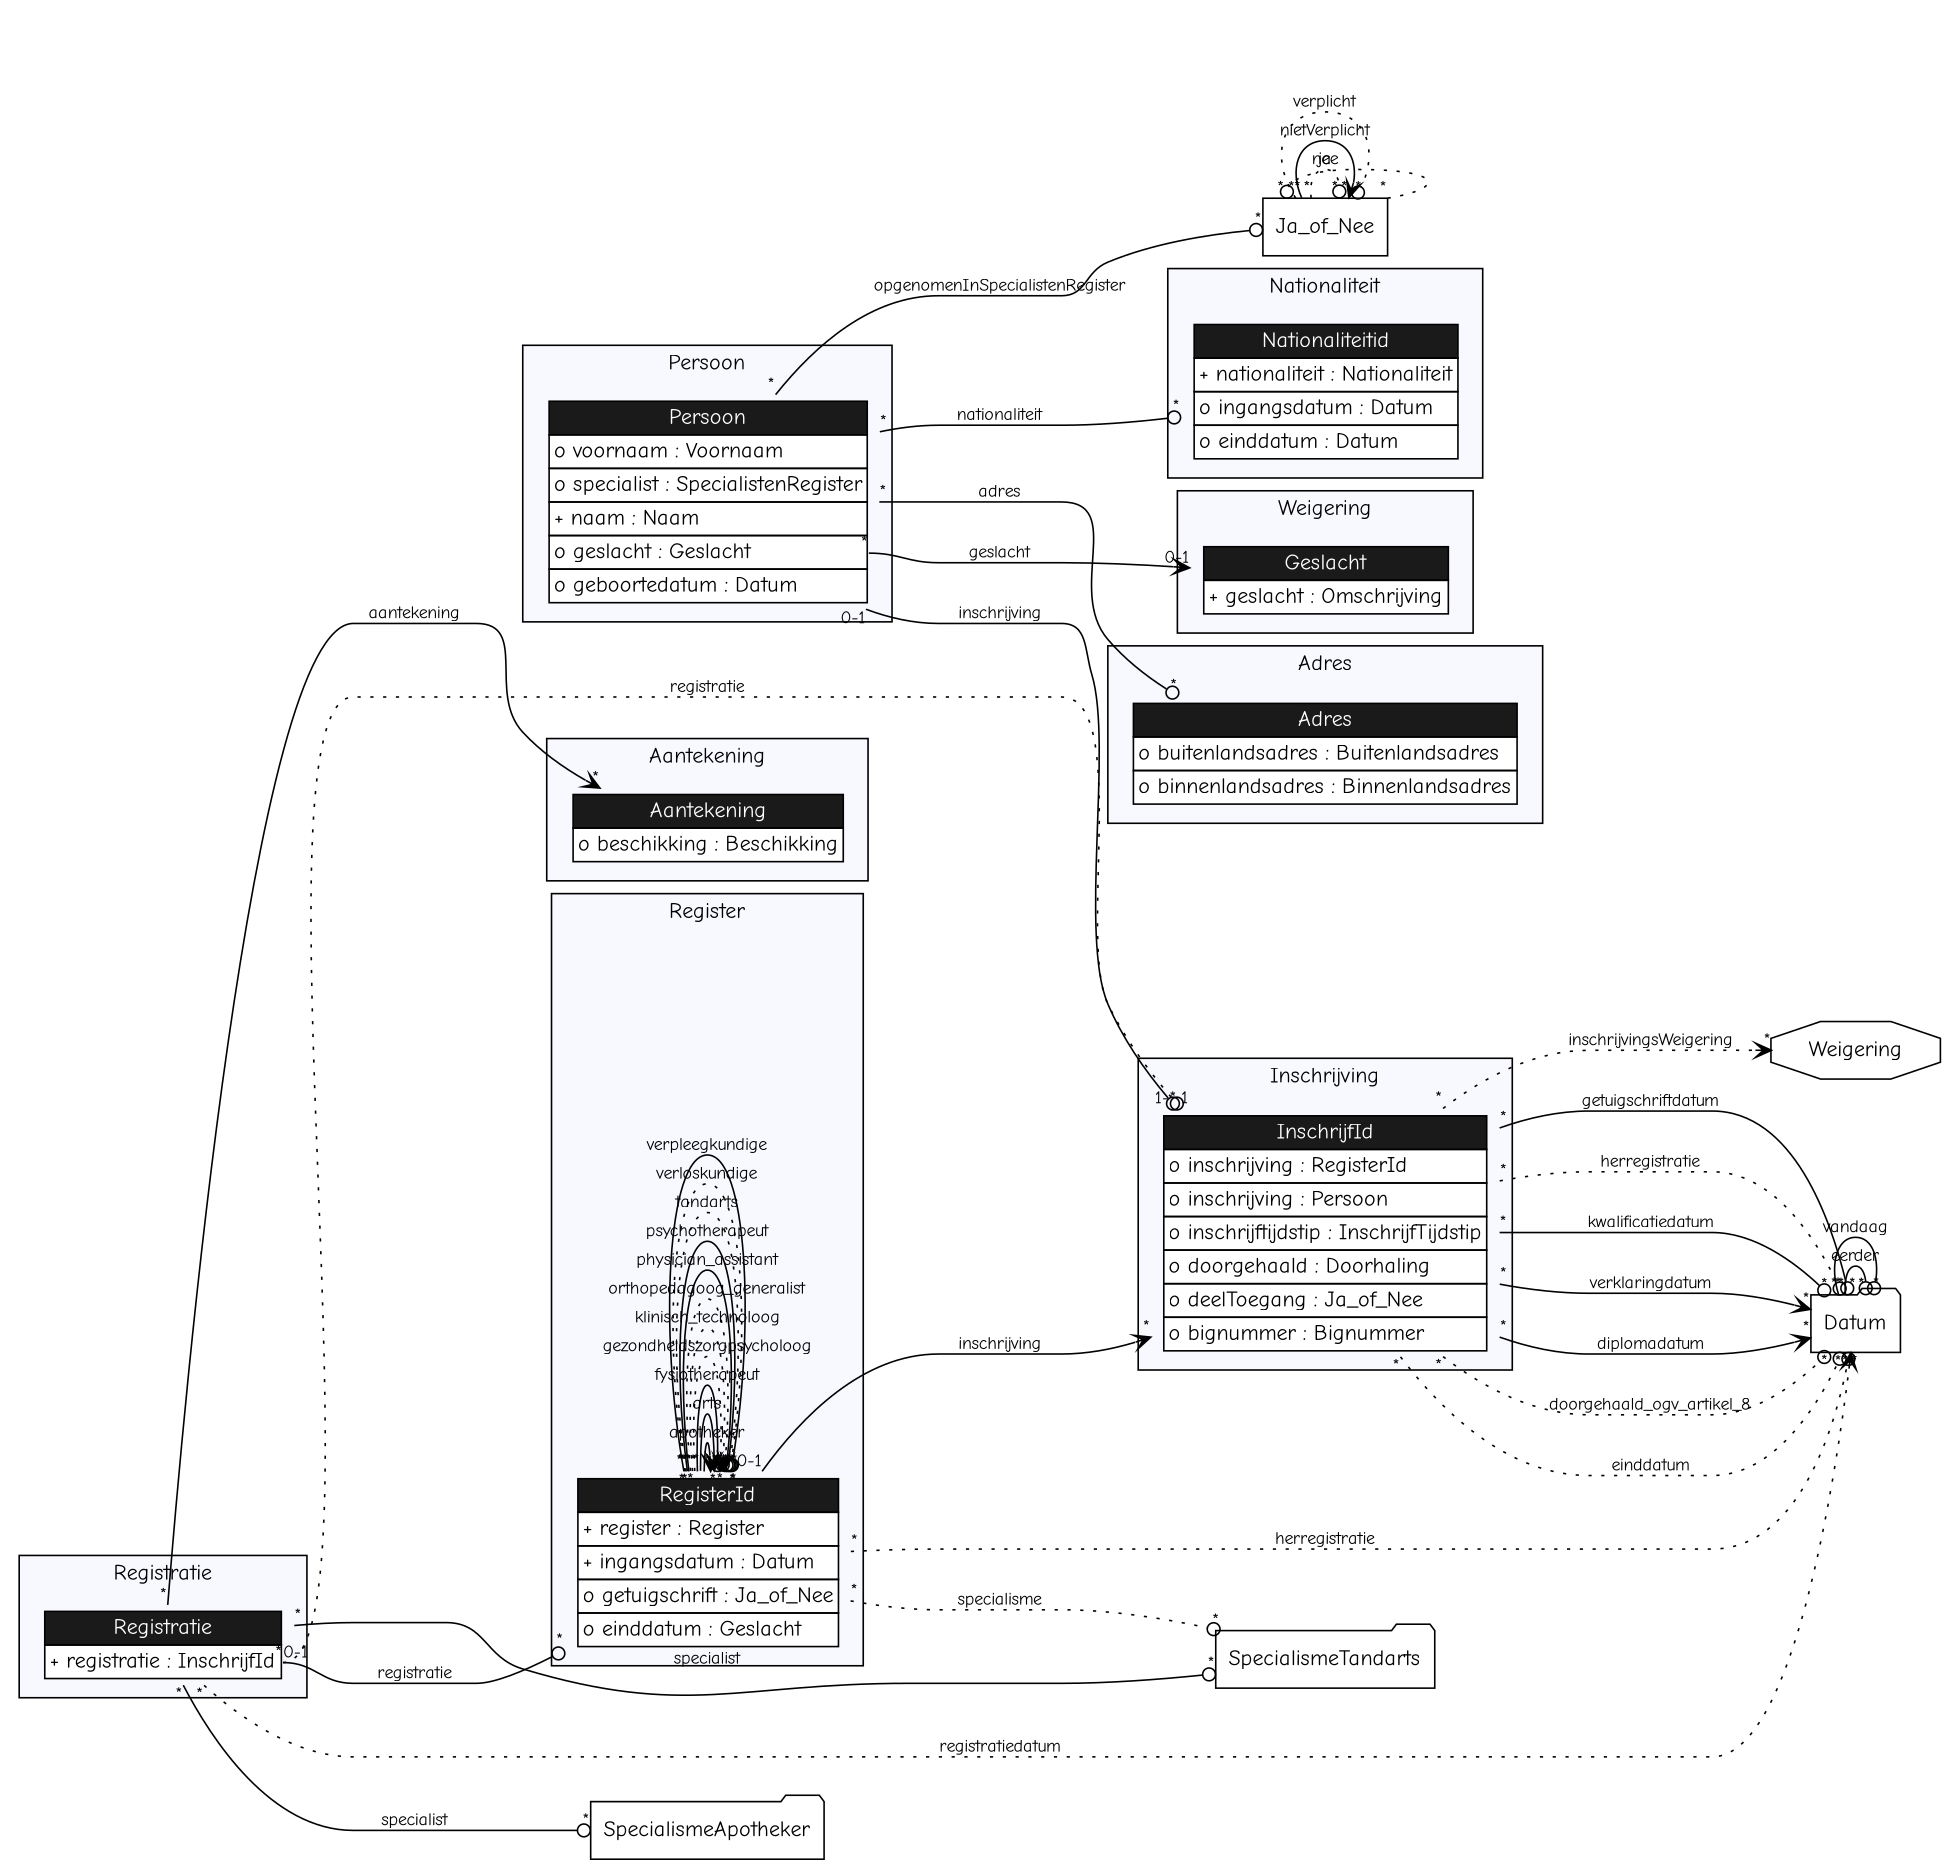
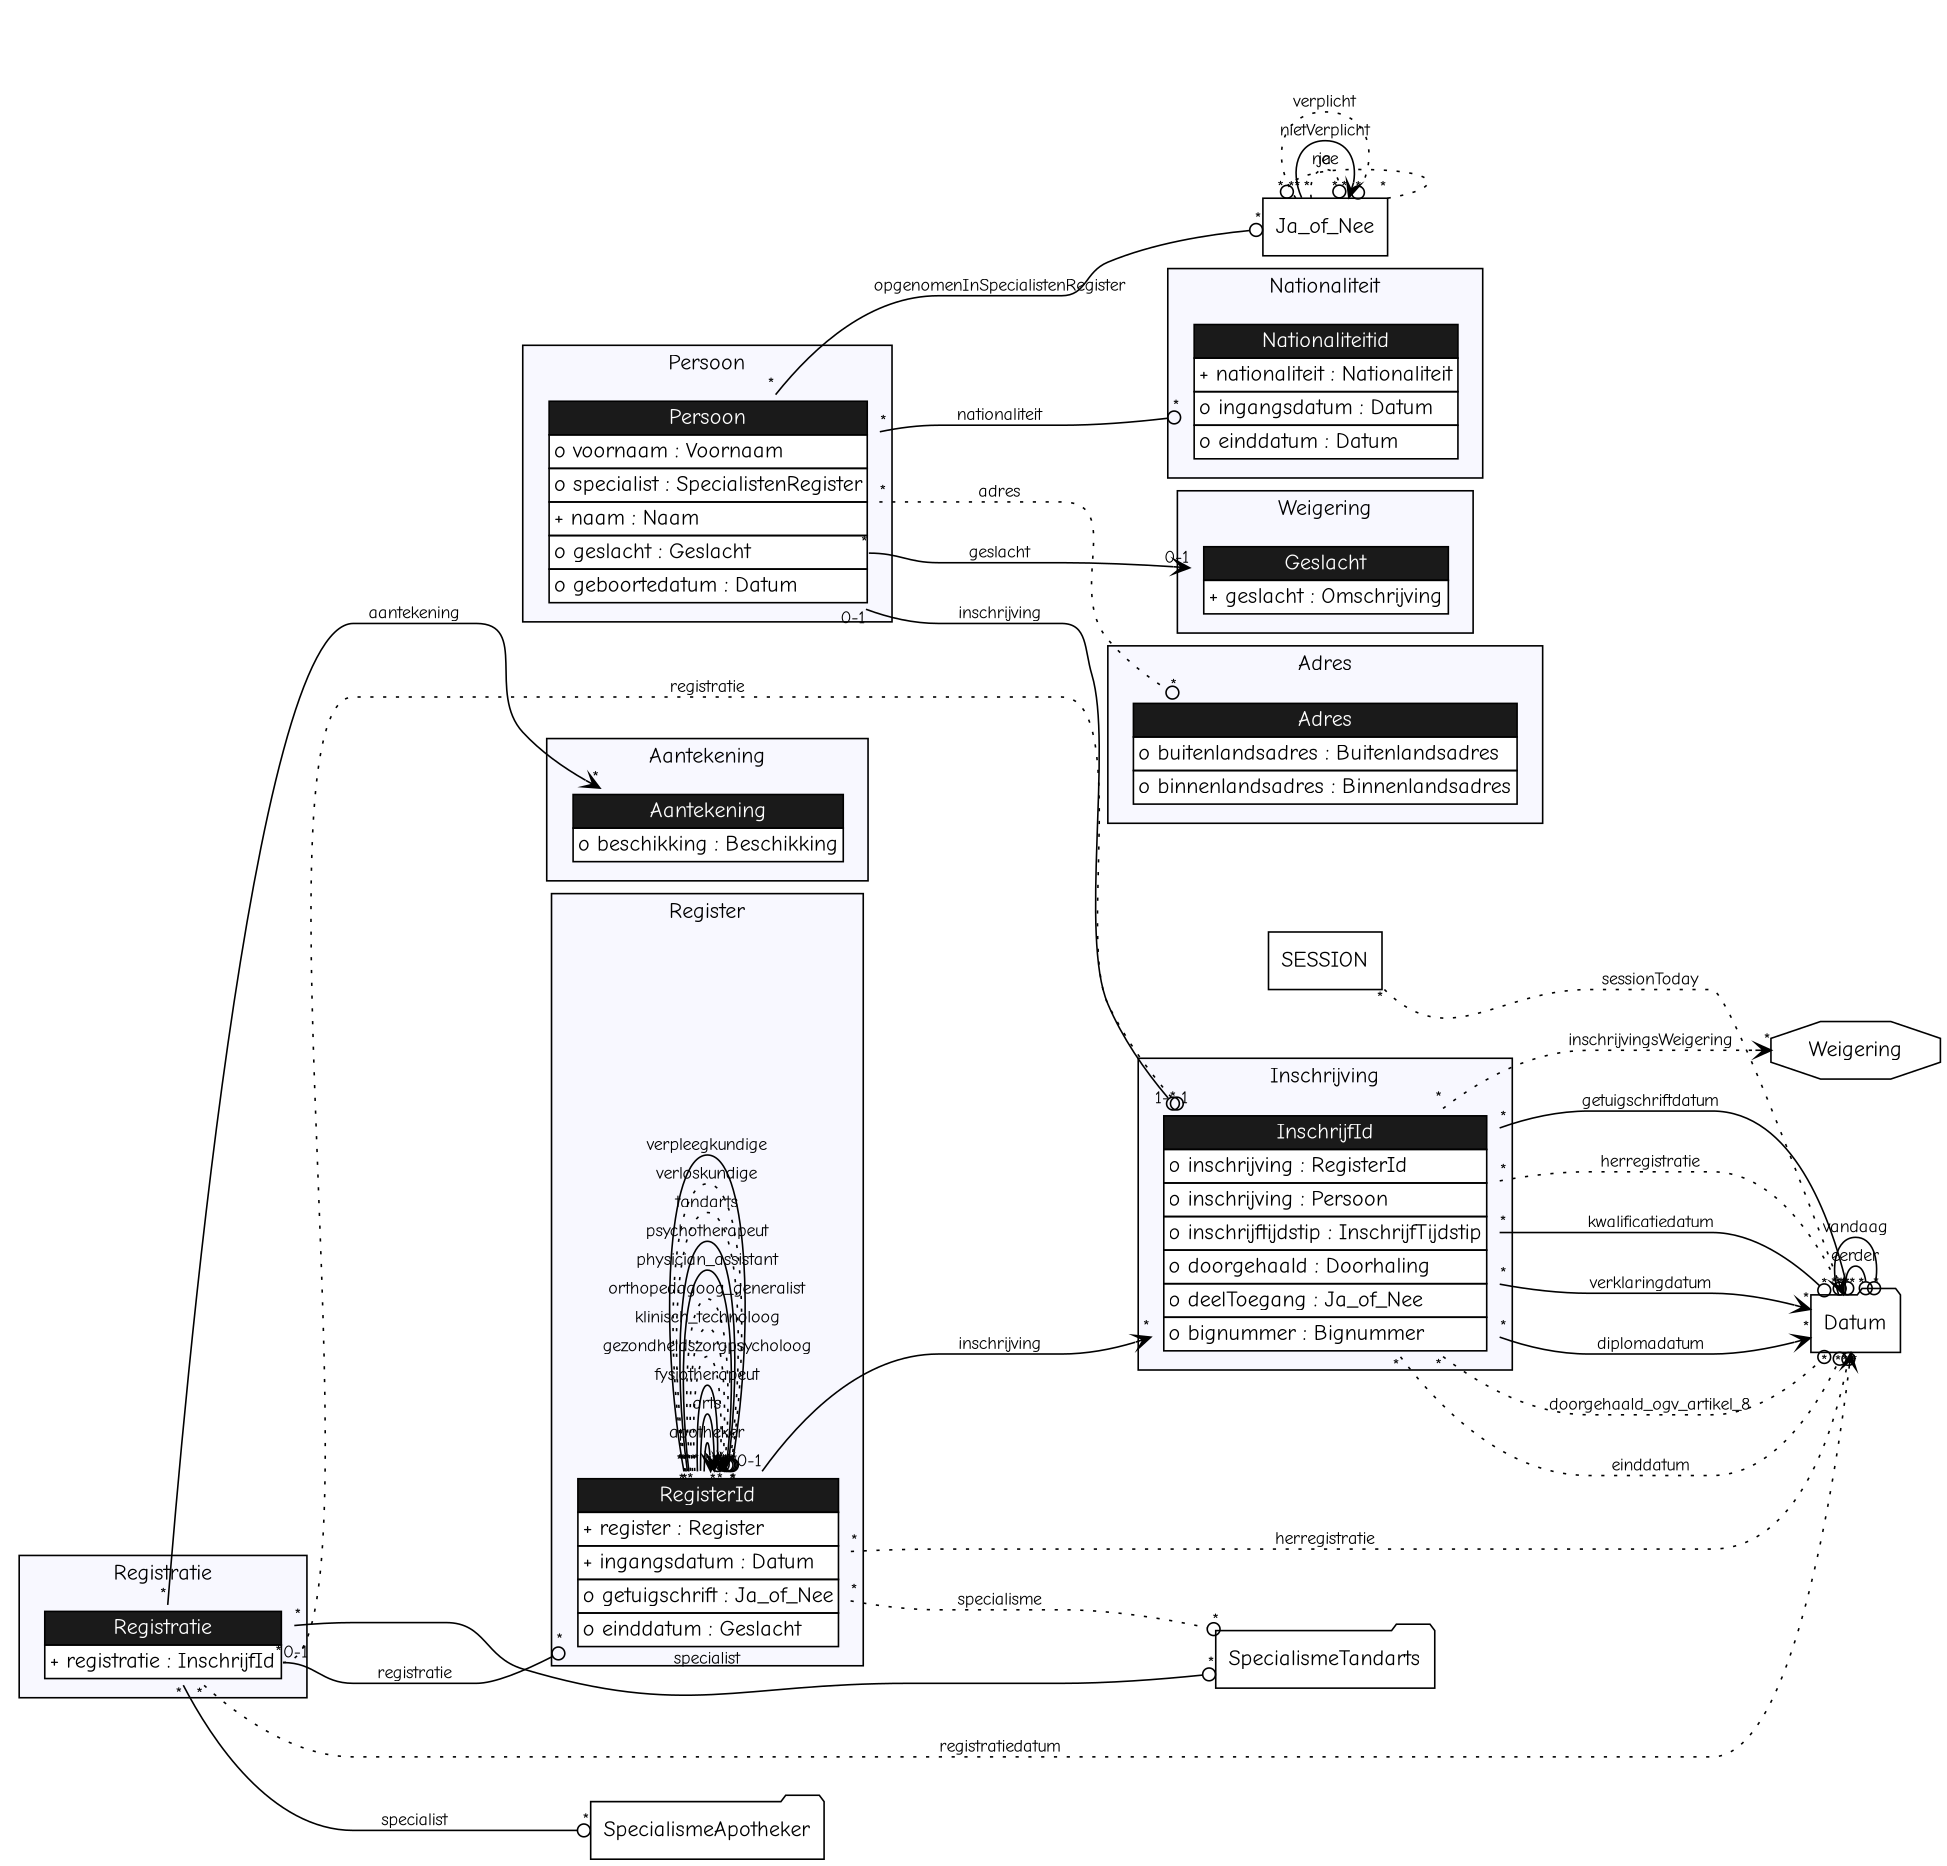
(1086, 512) -> (1086, 512)
none -> (1325, 961)
